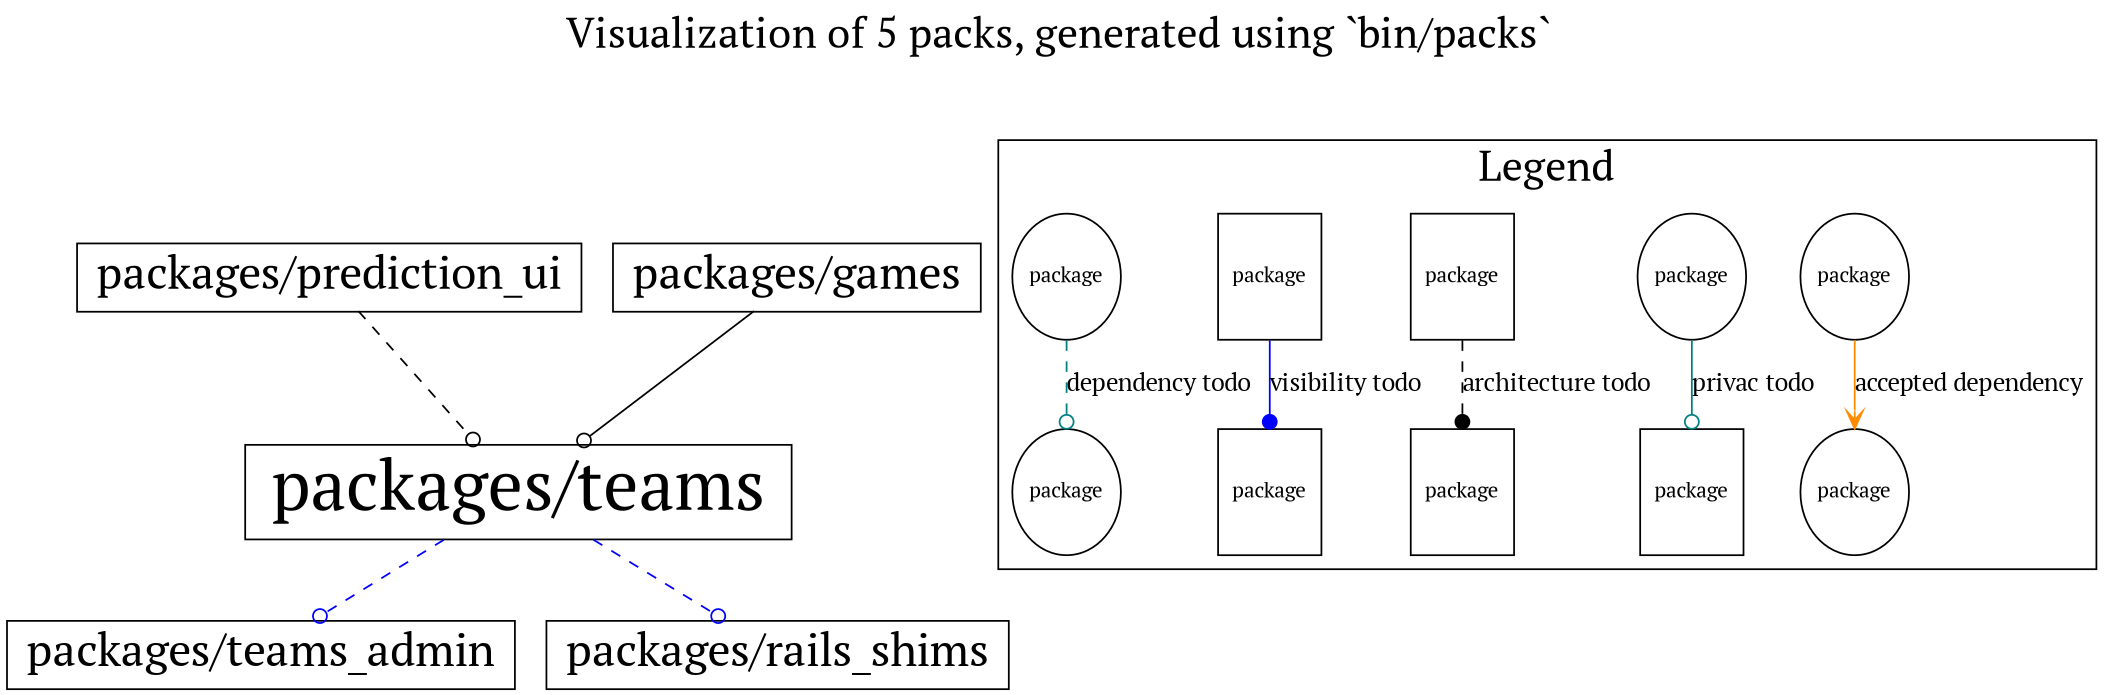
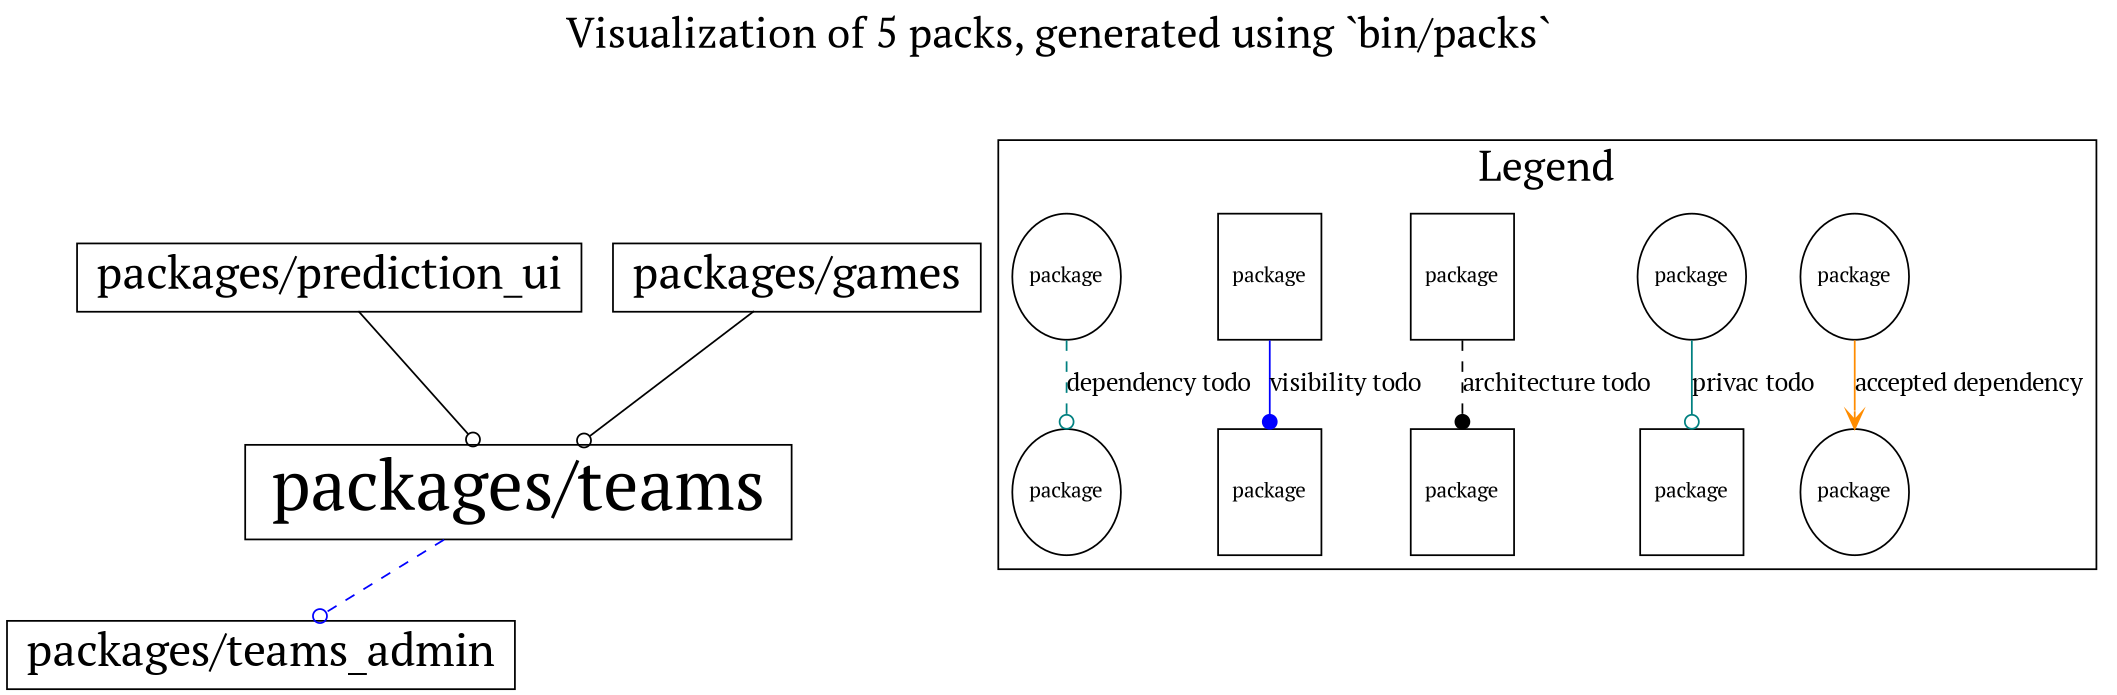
(413, 373) -> (413, 373)
(778, 654) -> none
